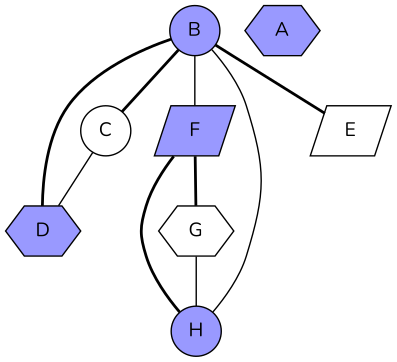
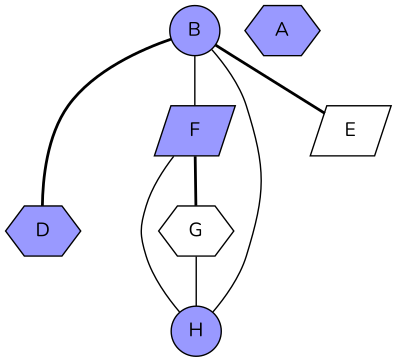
(106, 131) -> none
(141, 235) -> (141, 235)
